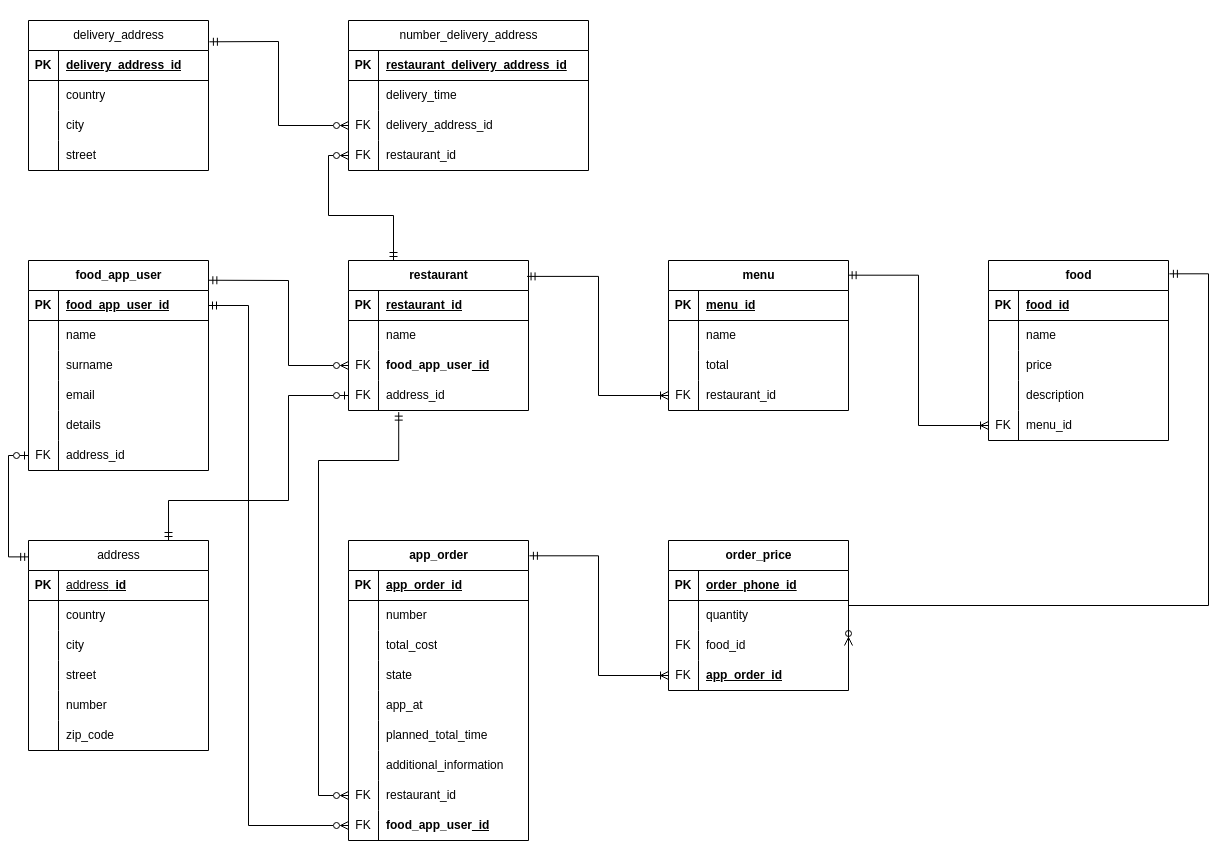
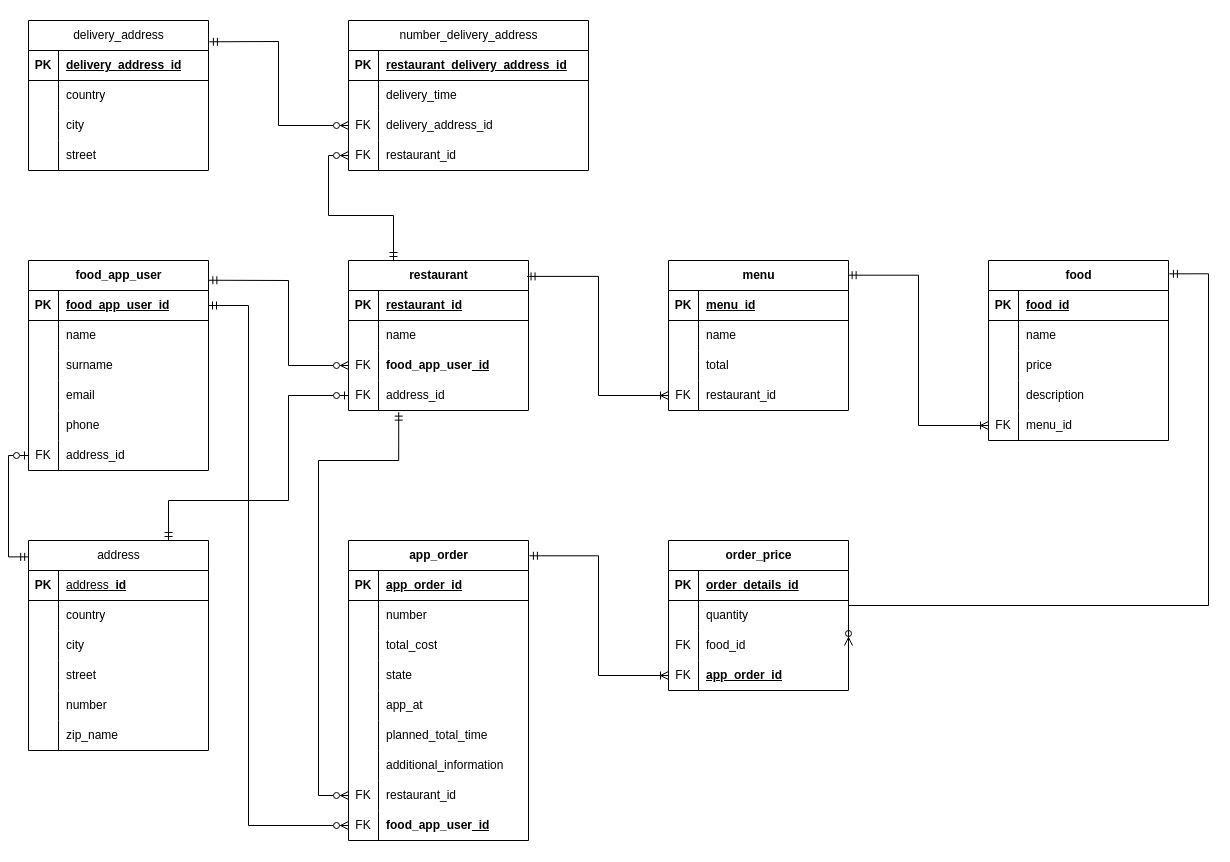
(87, 426) -> (83, 426)
(752, 586) -> (756, 586)
(92, 736) -> (92, 736)
